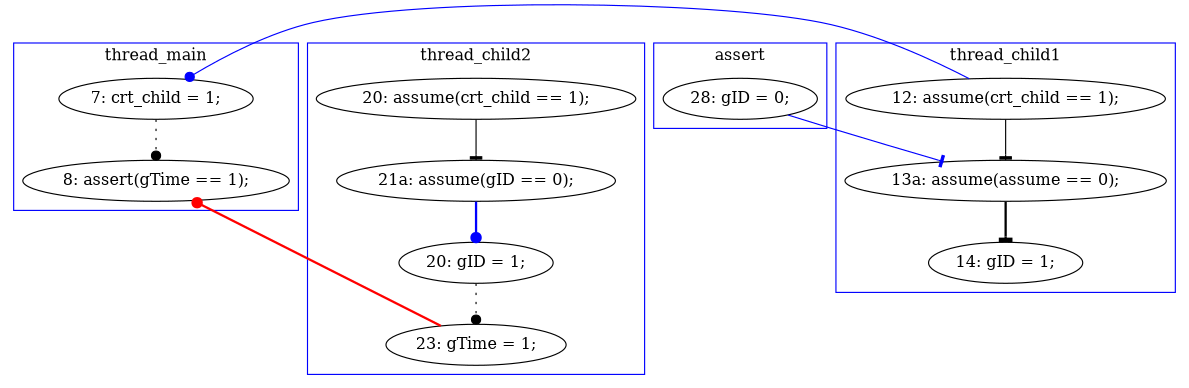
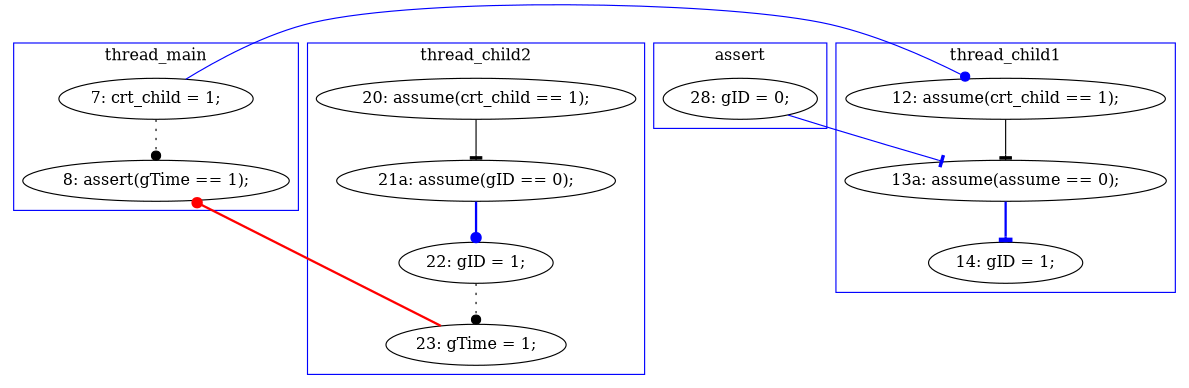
(581, 5) -> (572, 5)
(1006, 219) -> (1006, 219)
(476, 263) -> (476, 263)
